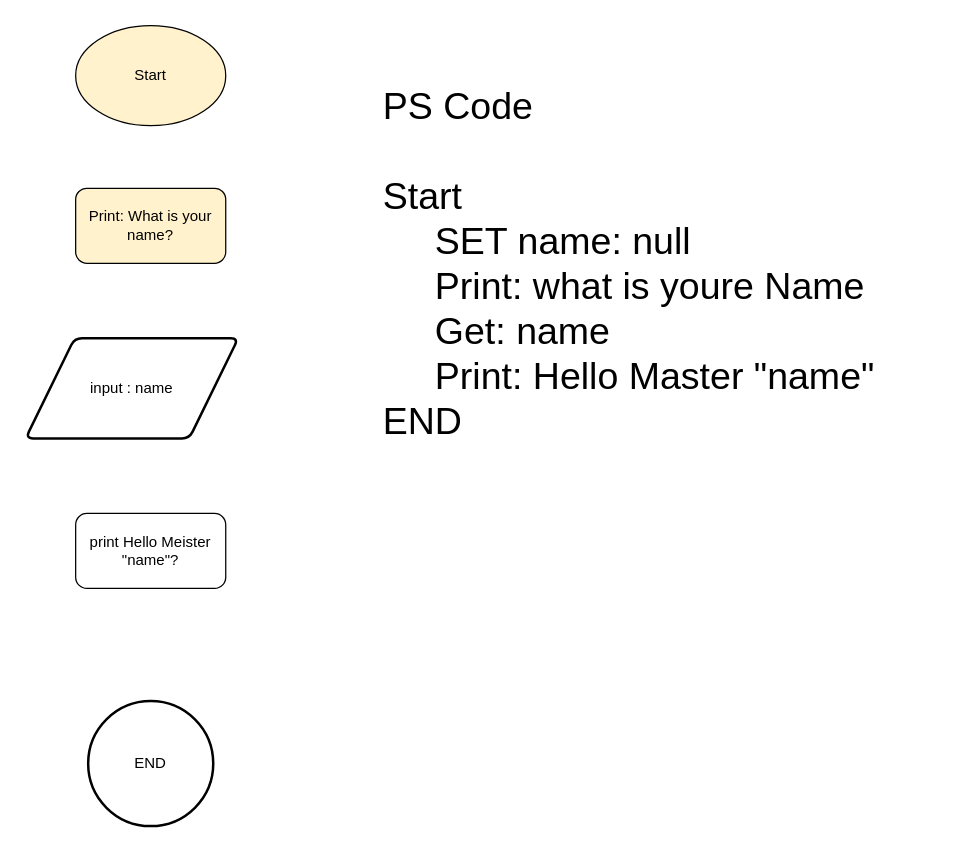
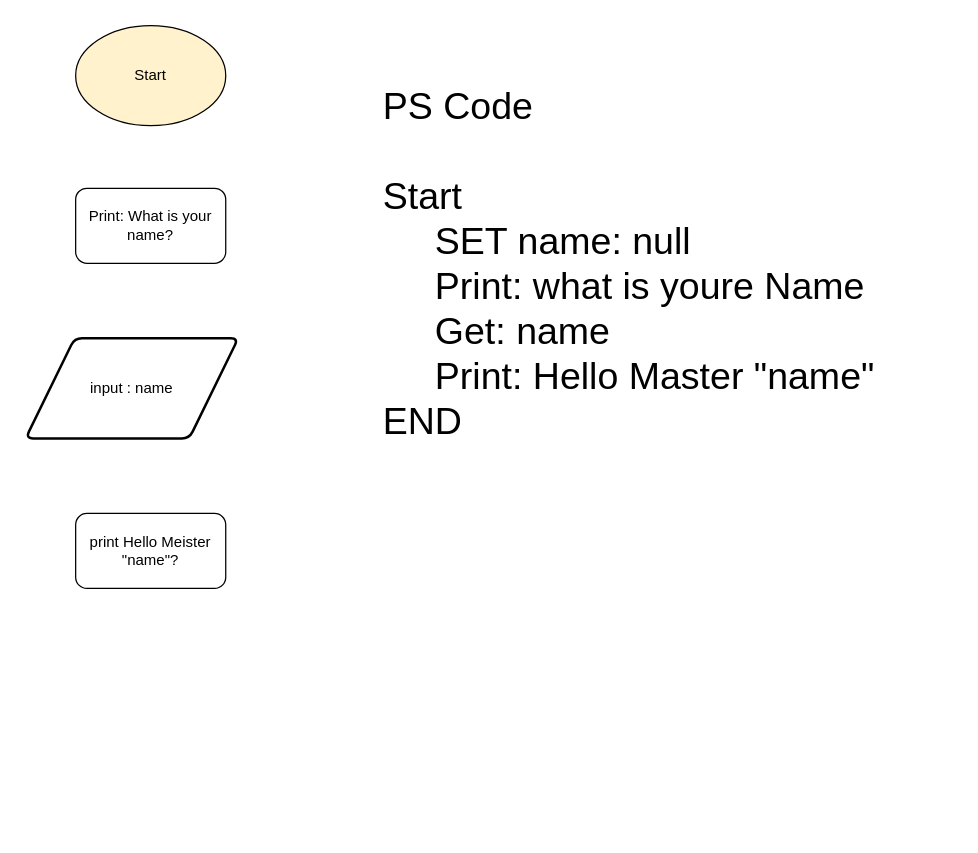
(151, 226) -> (151, 226)
(151, 763) -> none
